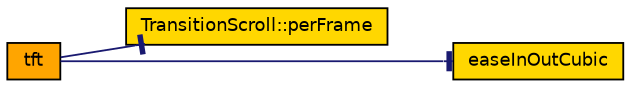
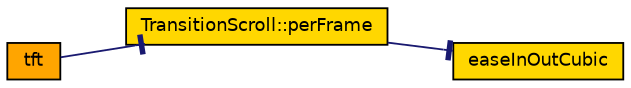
(252, 61) -> (416, 46)
